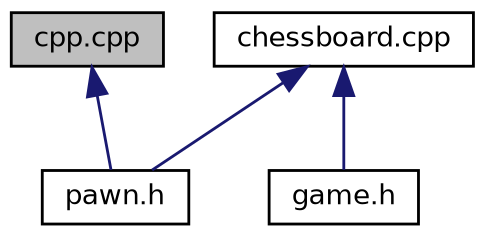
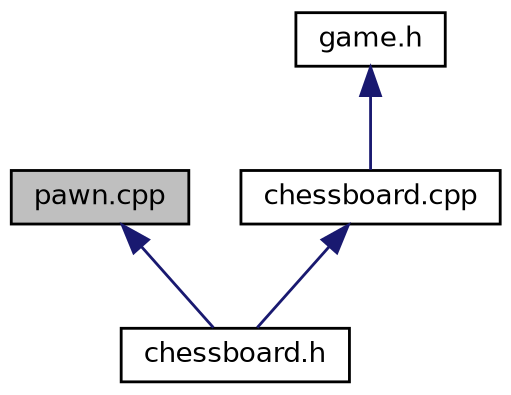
(87, 39) -> (100, 197)
(344, 133) -> (371, 133)
(116, 197) -> (235, 355)
